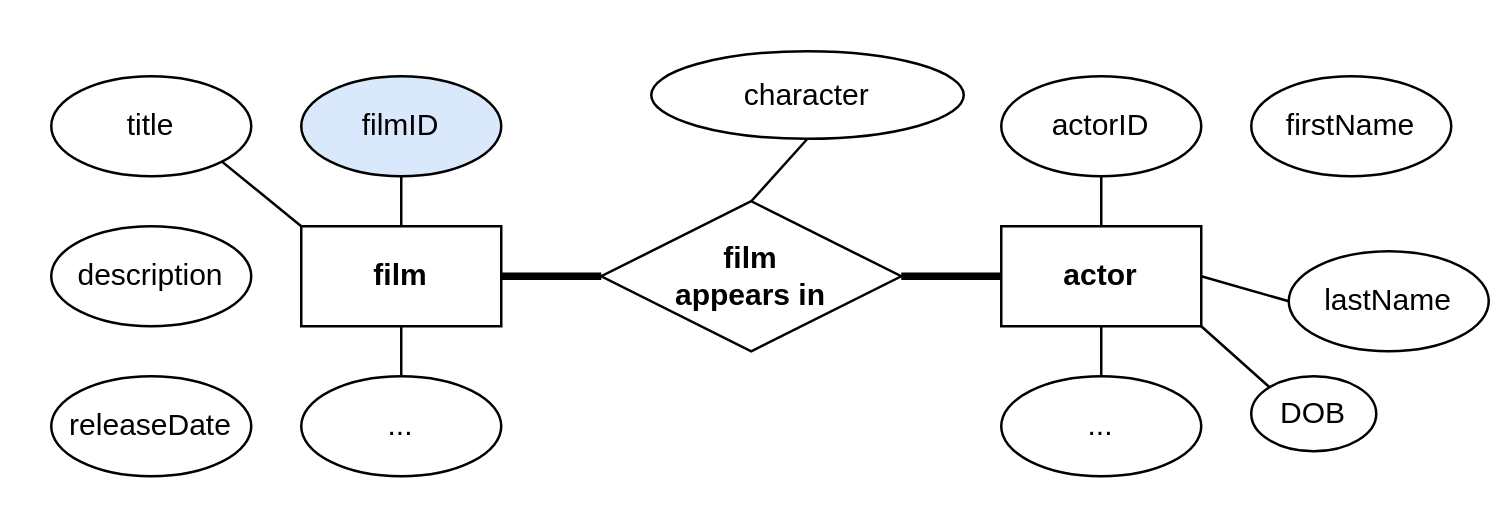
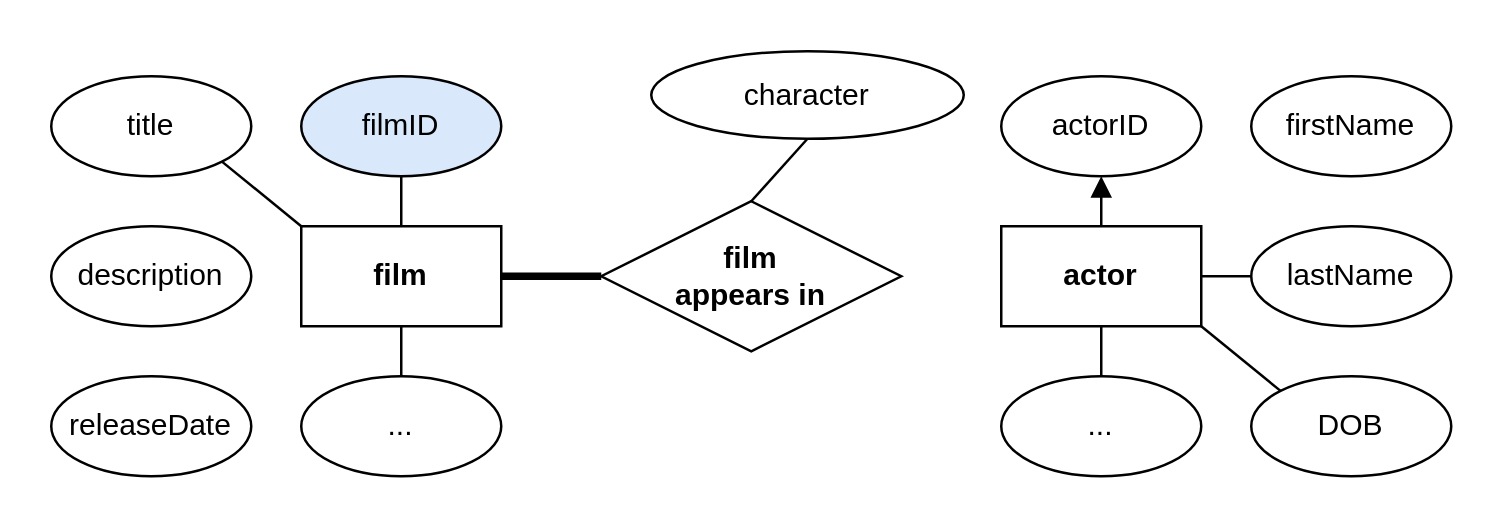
(1101, 189) -> (1101, 198)
(951, 276) -> none
(1389, 301) -> (1351, 276)
(1314, 414) -> (1351, 426)
